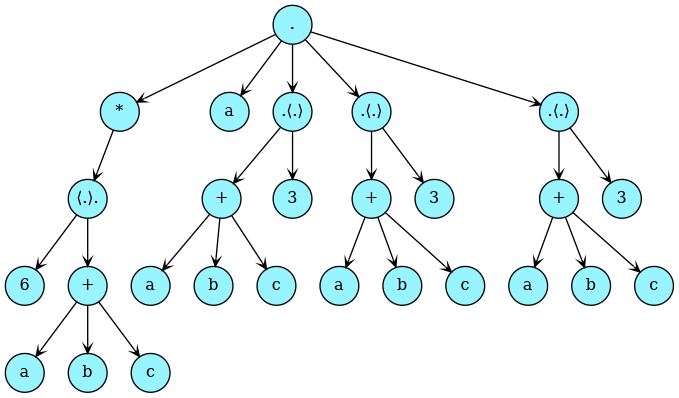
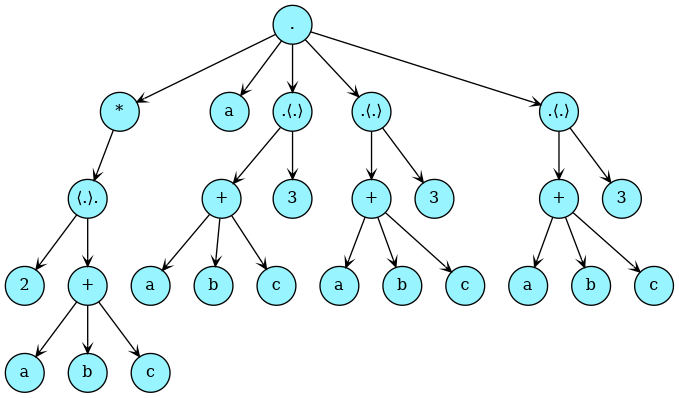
(25, 286) -> (25, 286)
